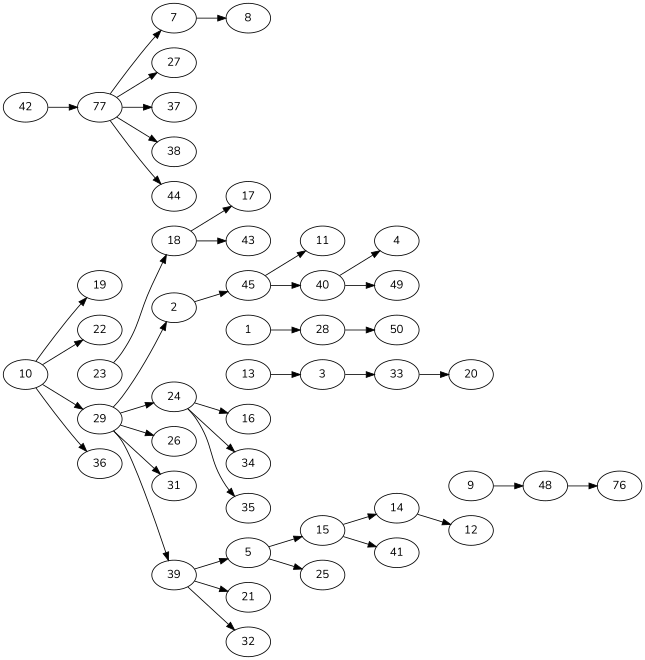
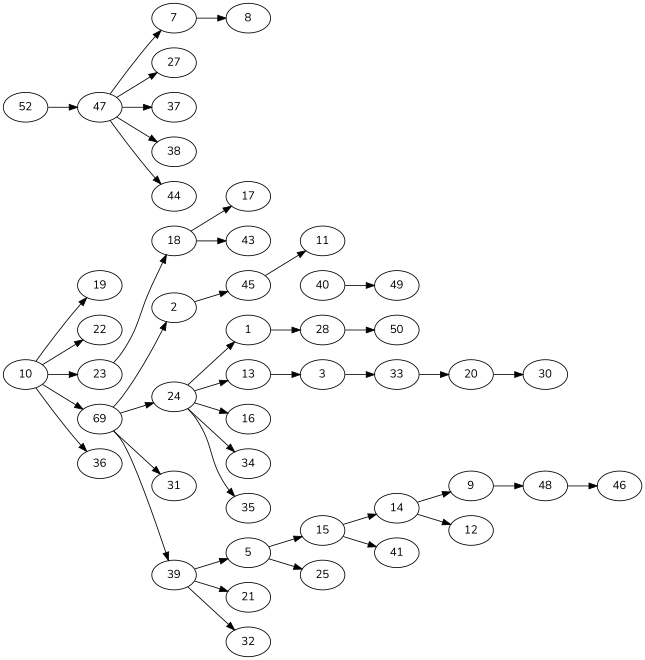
(26, 107) -> (26, 107)
(100, 107) -> (100, 107)
(397, 241) -> none
(281, 285) -> none
none -> (208, 366)
none -> (59, 375)
none -> (545, 375)
none -> (207, 387)
(100, 419) -> (100, 419)
(174, 441) -> none
(620, 486) -> (620, 486)
none -> (430, 498)
